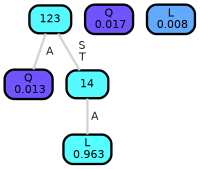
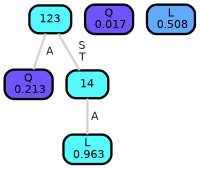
(171, 19) -> (171, 19)
(29, 84) -> (29, 84)
